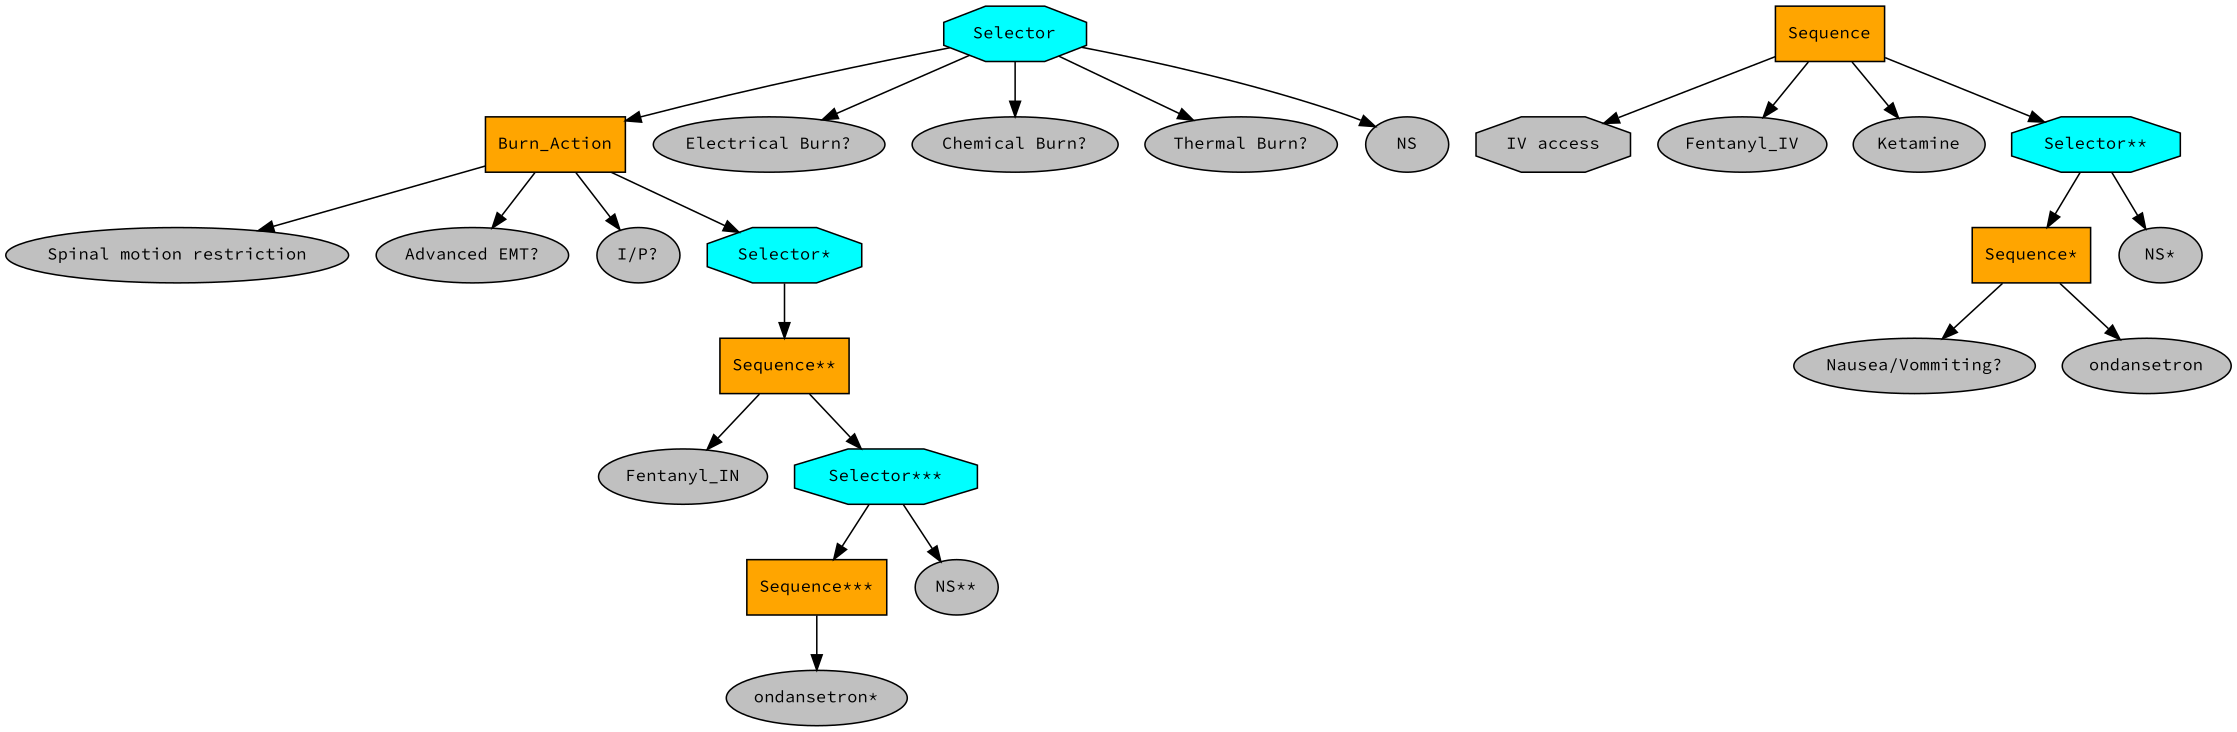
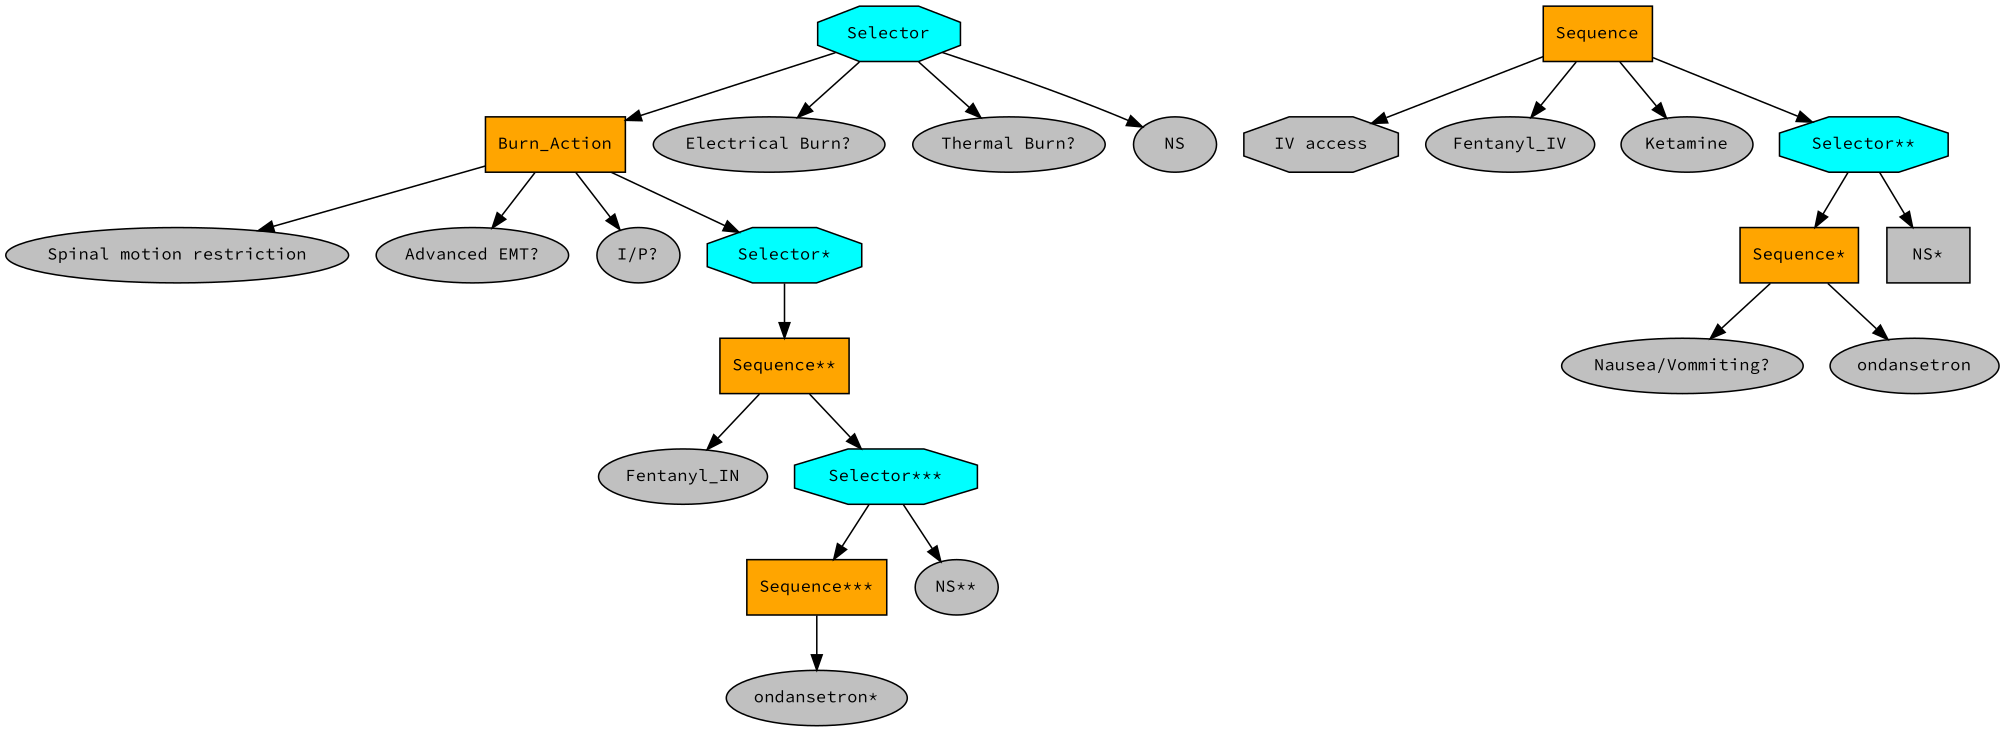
(1015, 145) -> none
(2160, 255) -> (1928, 255)
